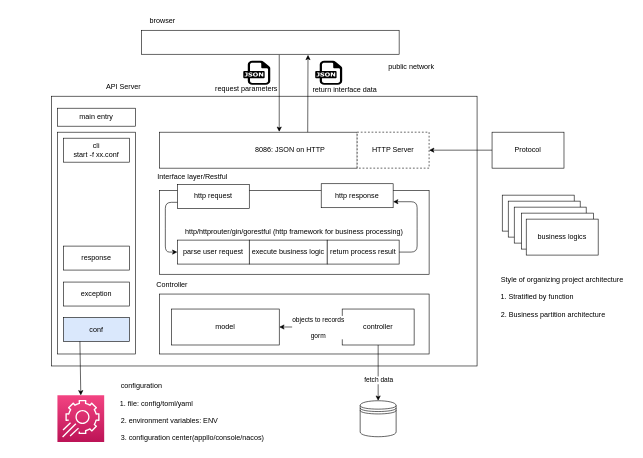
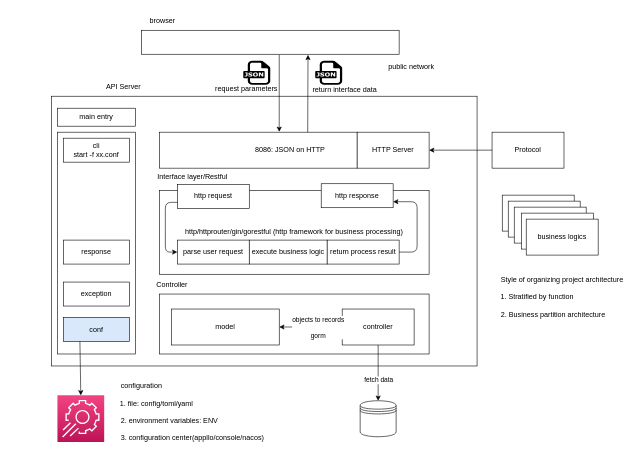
(393, 150) -> (393, 150)
(96, 258) -> (96, 252)
